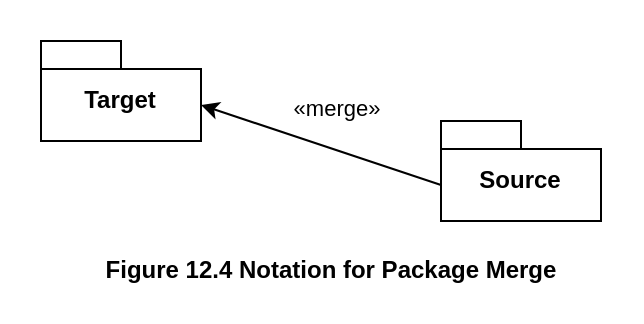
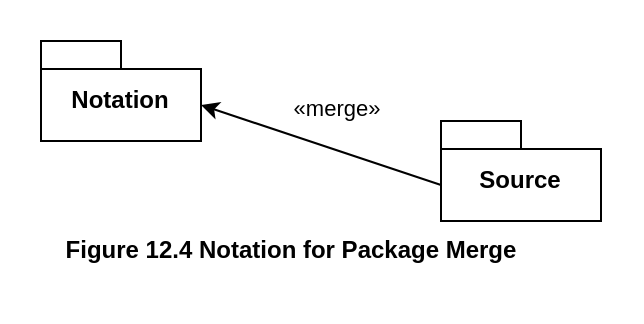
(121, 101) -> (121, 101)
(331, 271) -> (291, 251)
